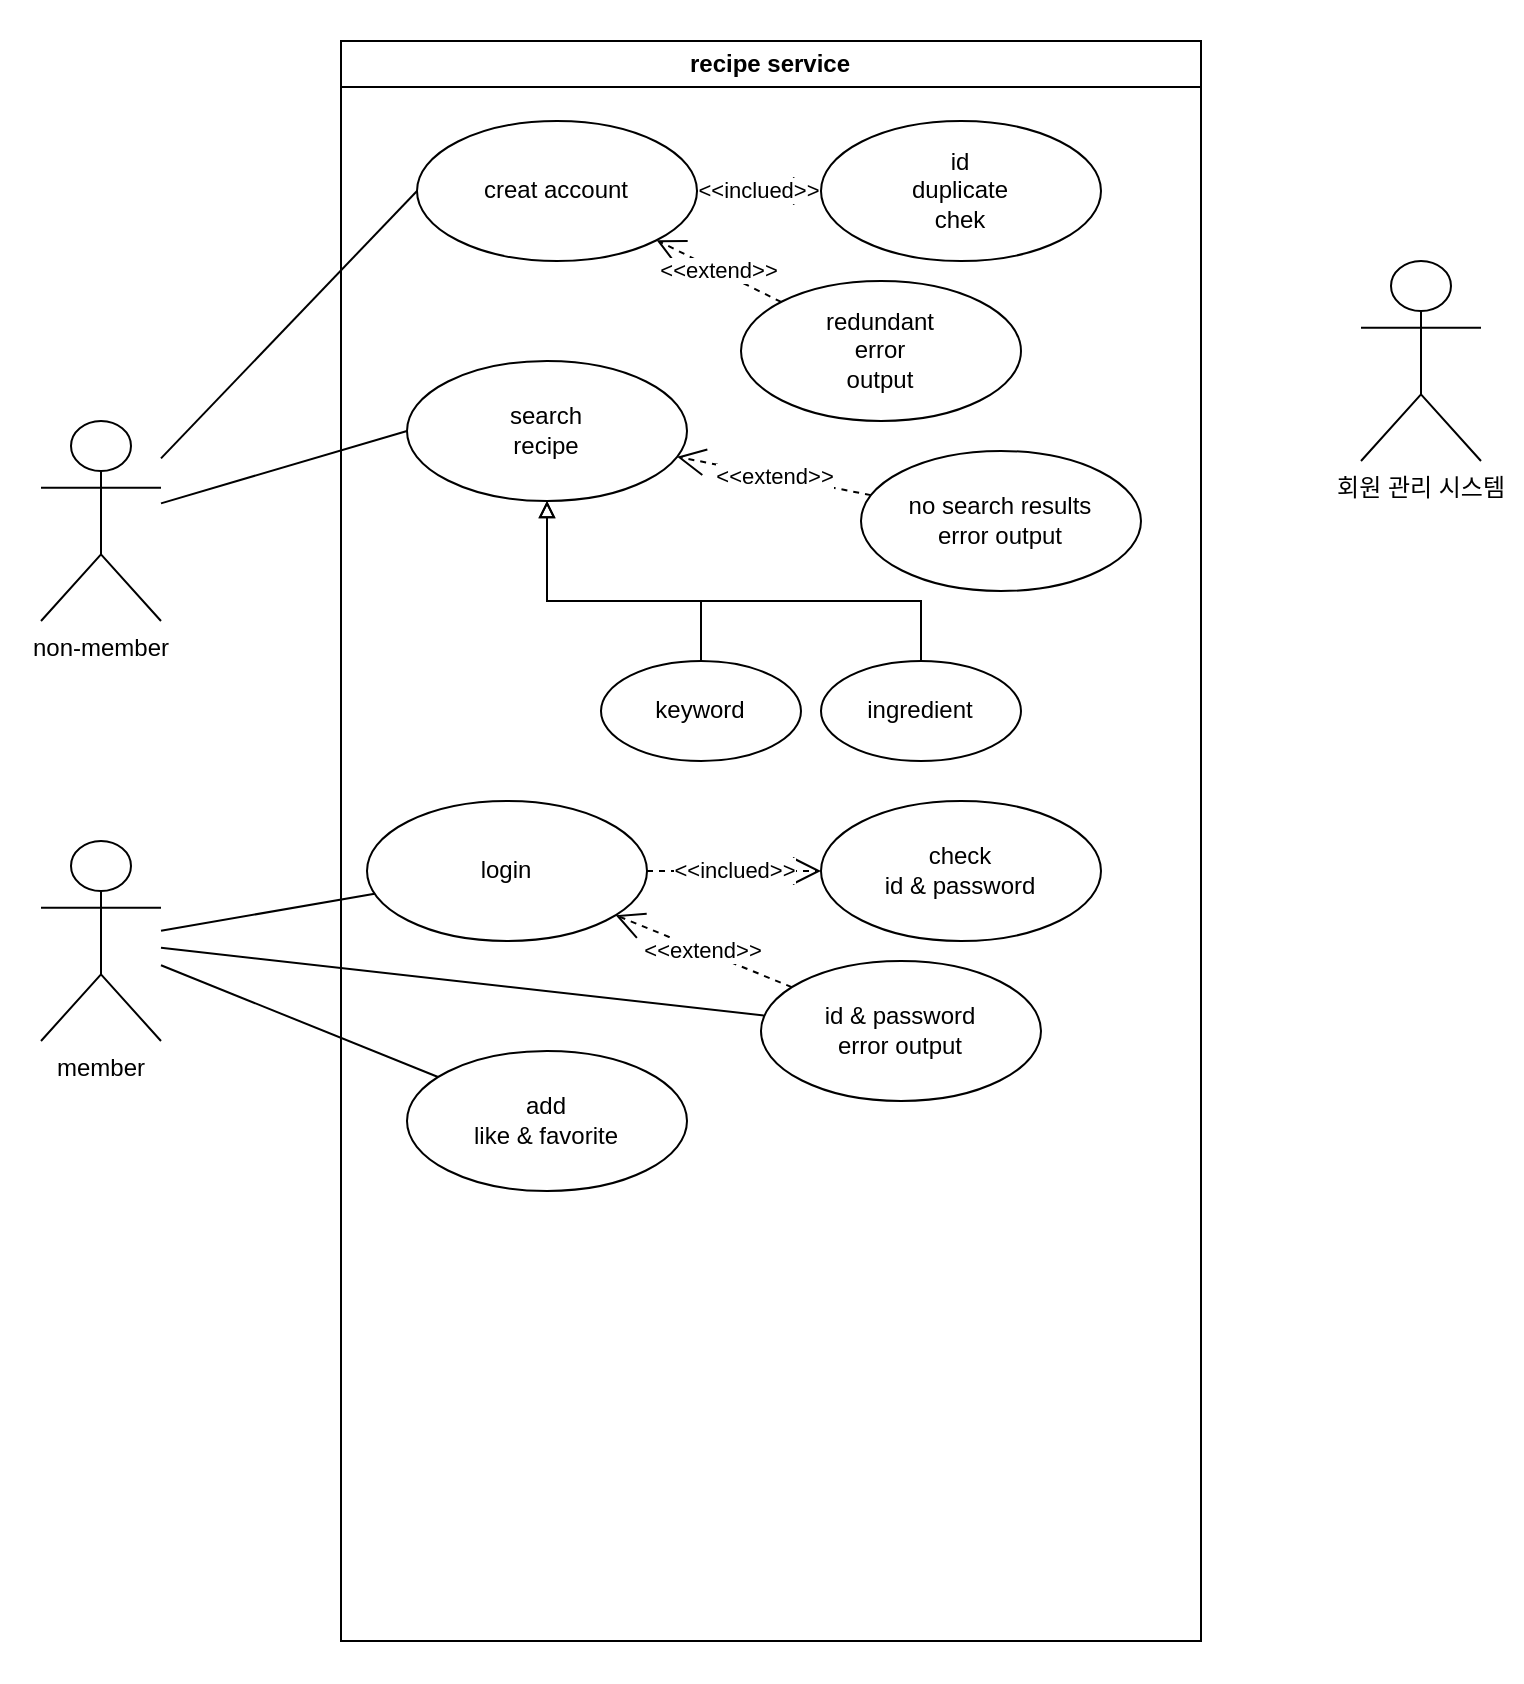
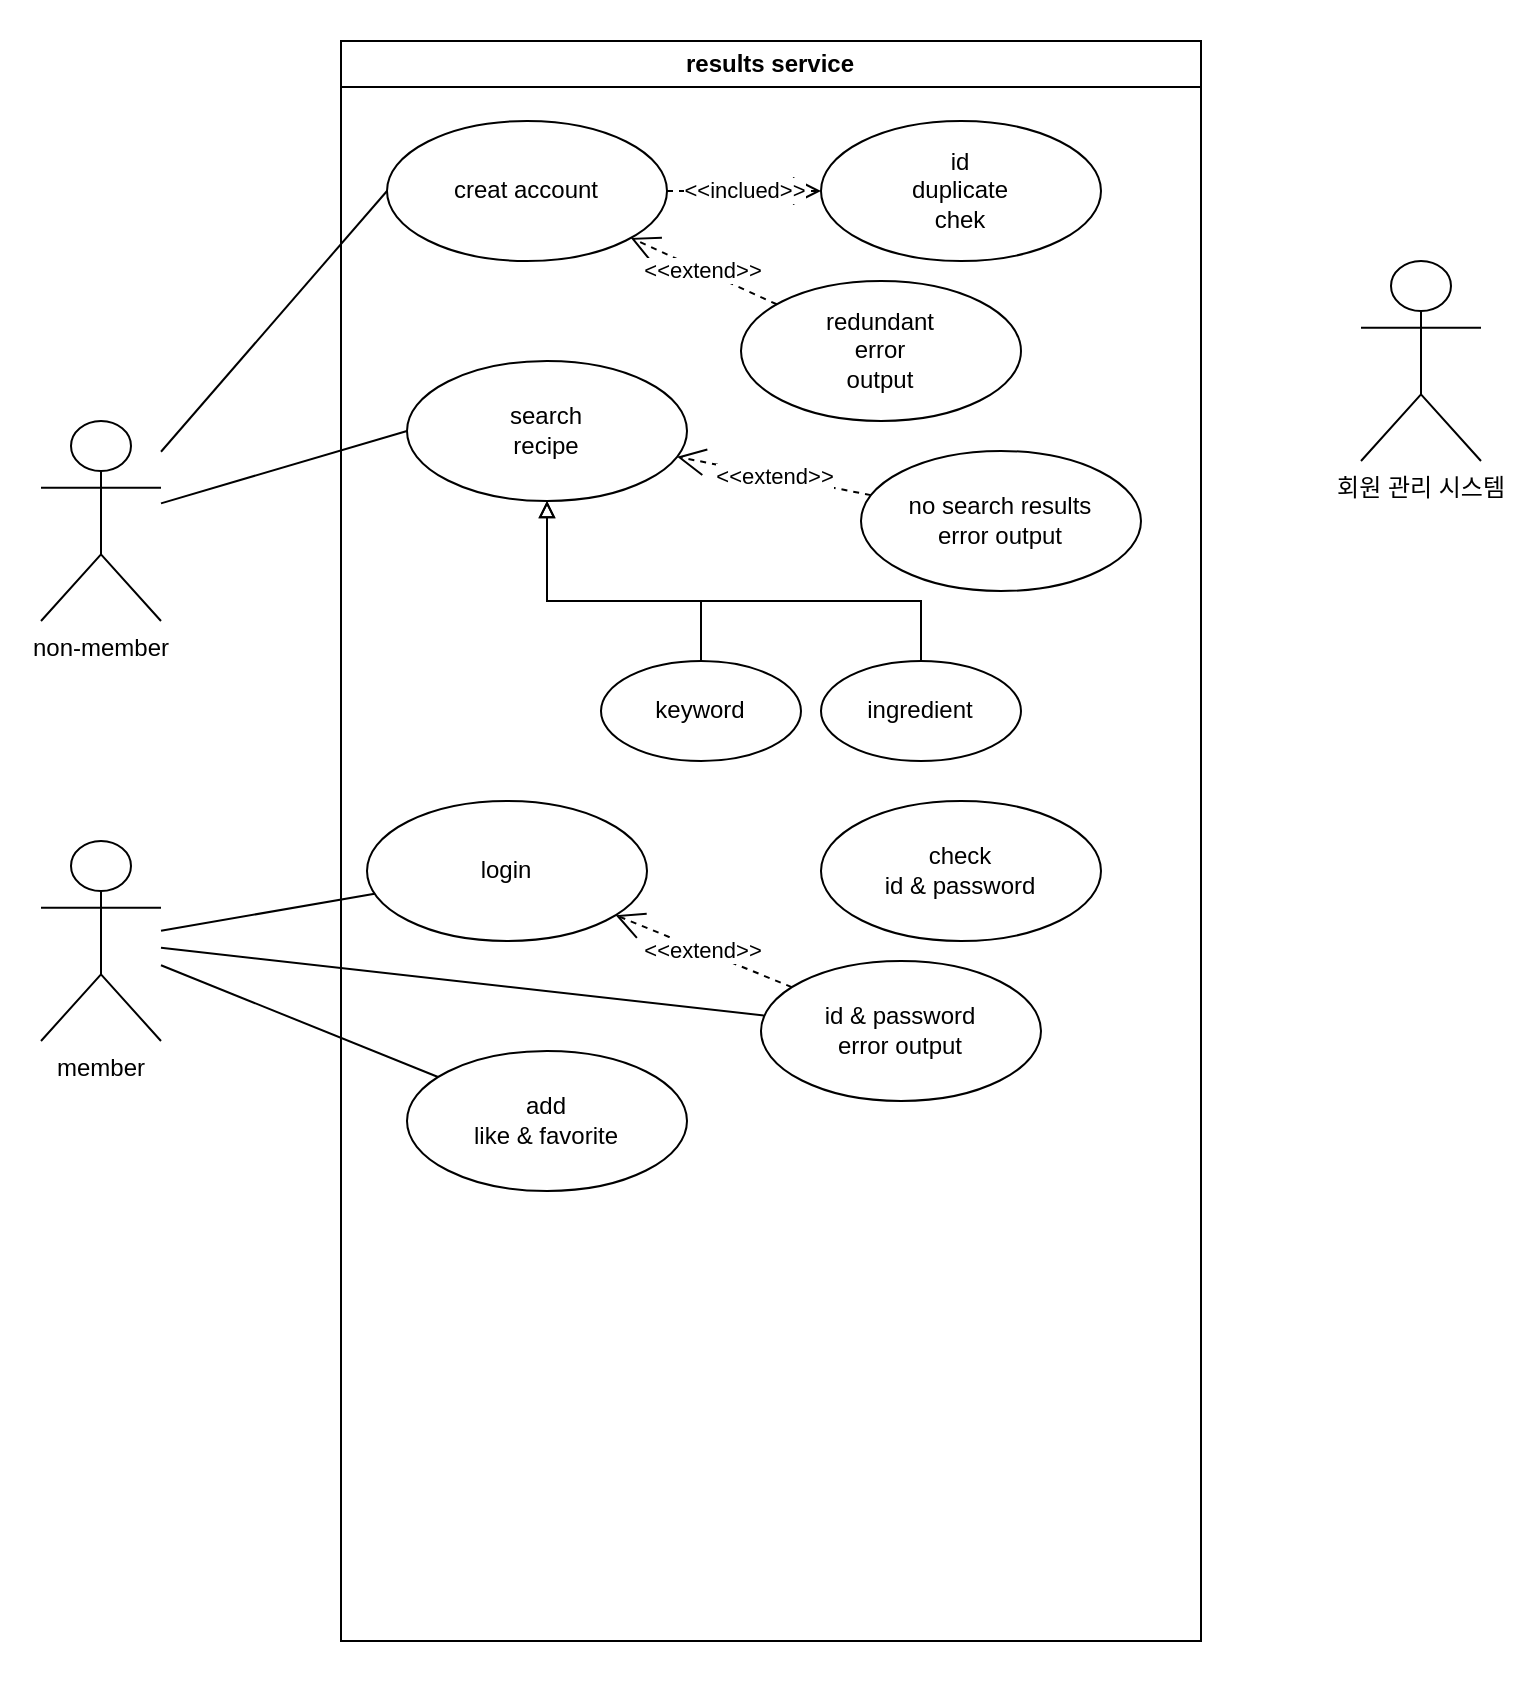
(771, 65) -> (771, 65)
(557, 191) -> (527, 191)
(731, 871) -> none
